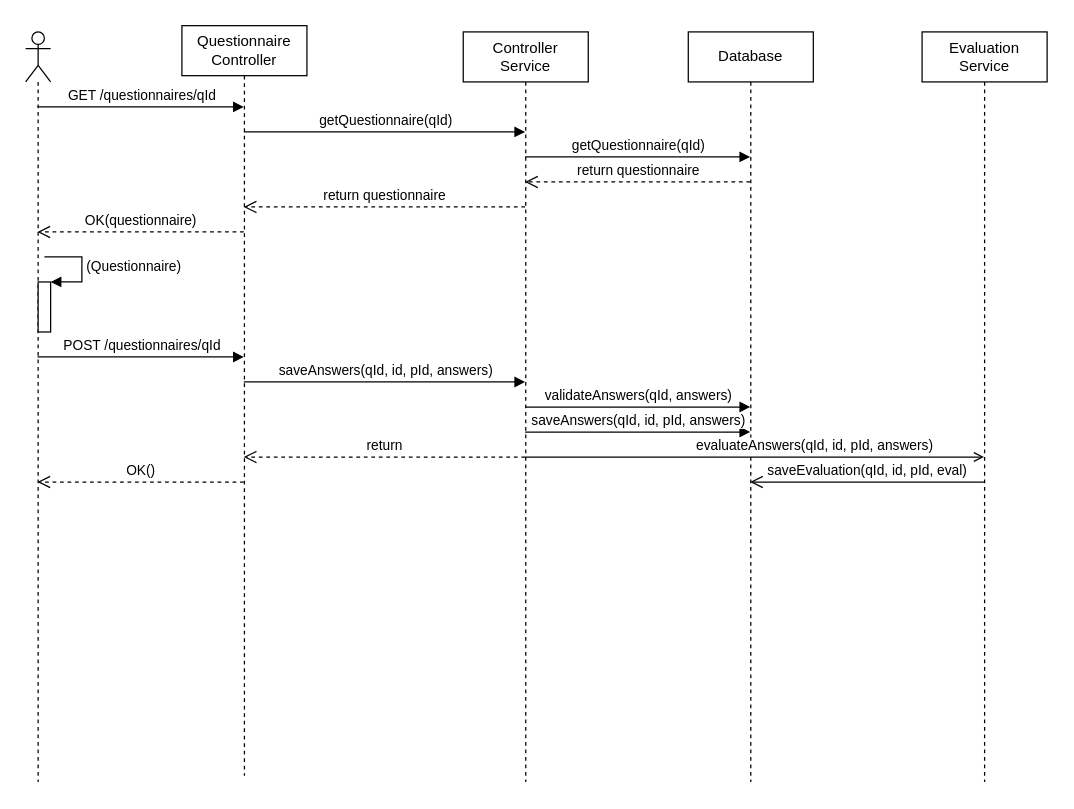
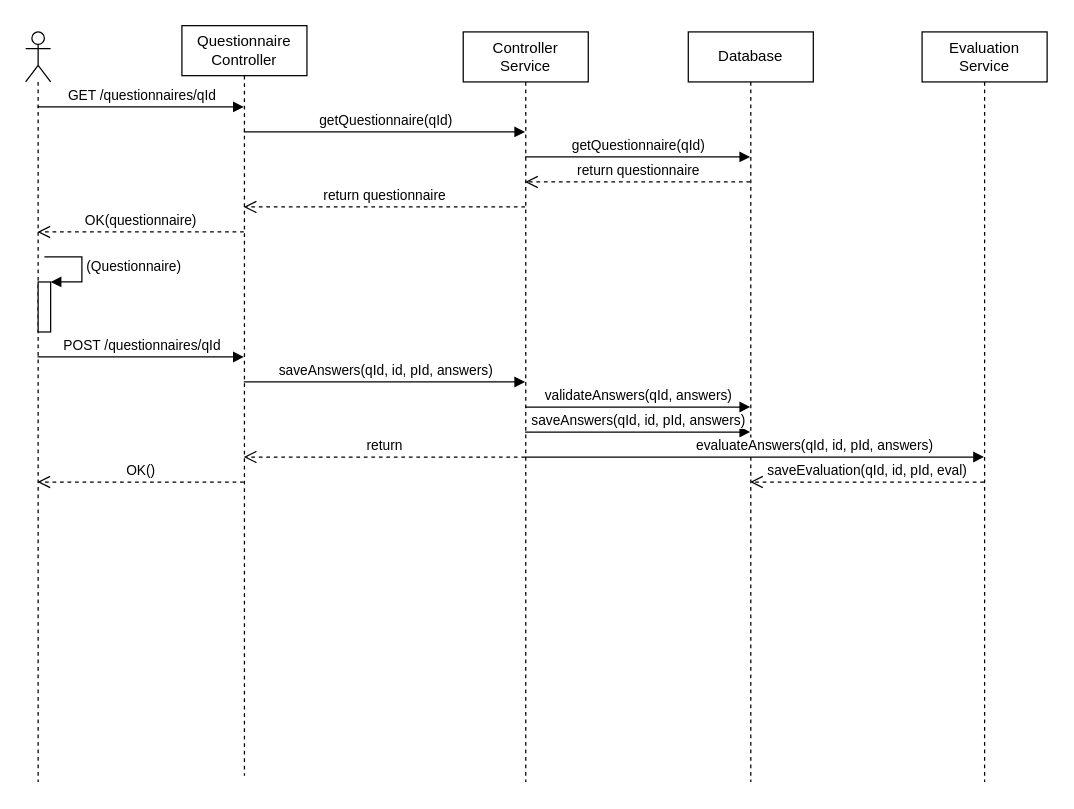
(975, 457) -> (972, 457)
(868, 482) -> (868, 482)
